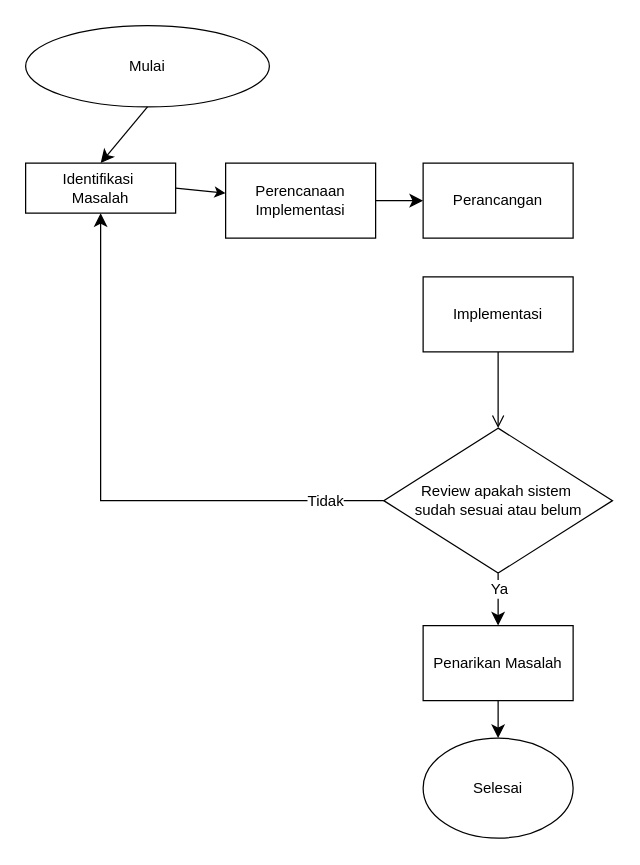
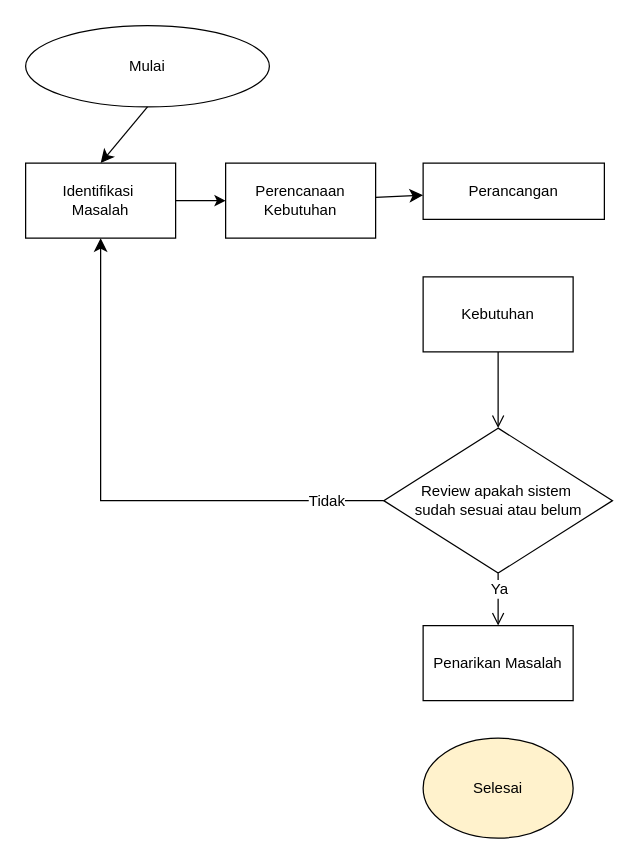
(101, 188) -> (101, 201)
(301, 201) -> (301, 201)
(498, 201) -> (514, 191)
(498, 314) -> (498, 314)
(498, 614) -> (498, 617)
(498, 714) -> none
(498, 788) -> (498, 788)
